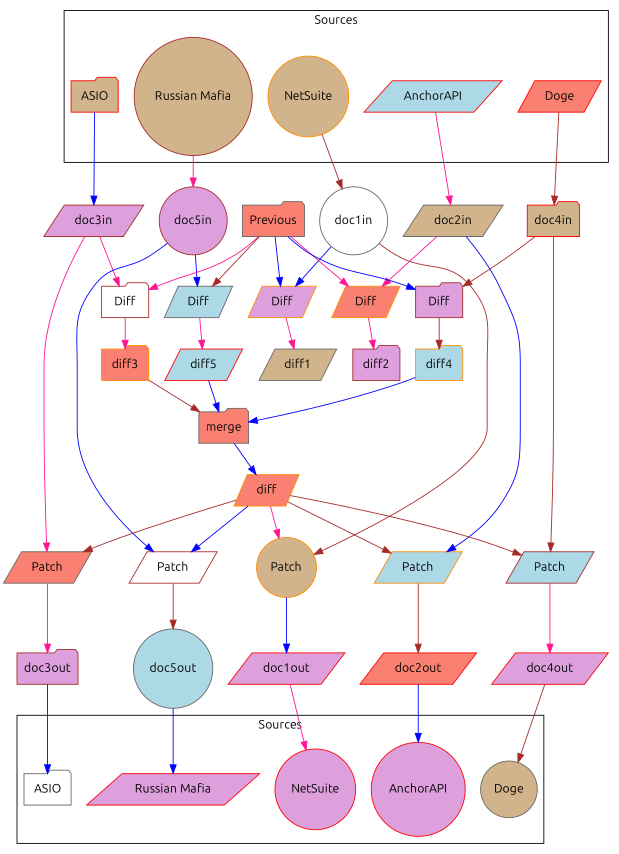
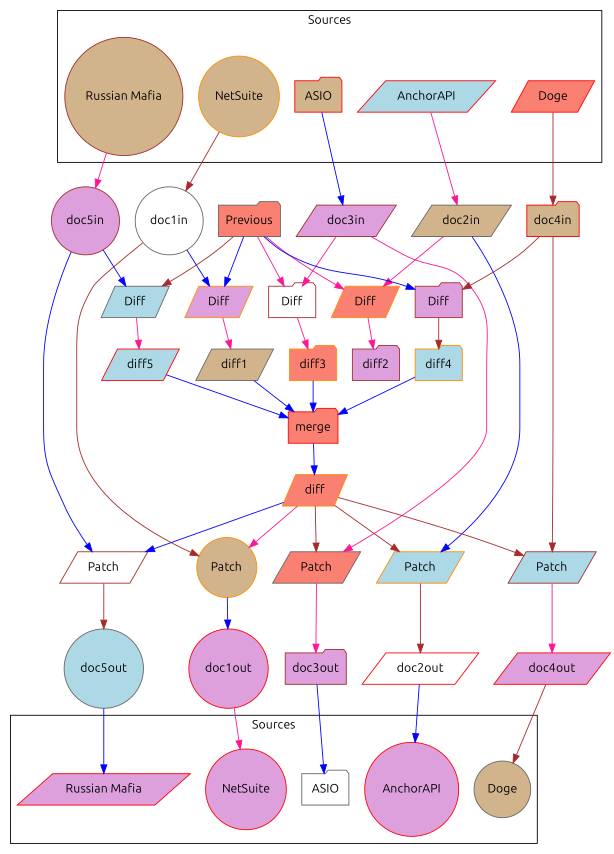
none -> (270, 393)
(170, 394) -> (313, 392)
(224, 428) -> (313, 428)
(287, 669) -> (229, 669)
(418, 669) -> (420, 669)
